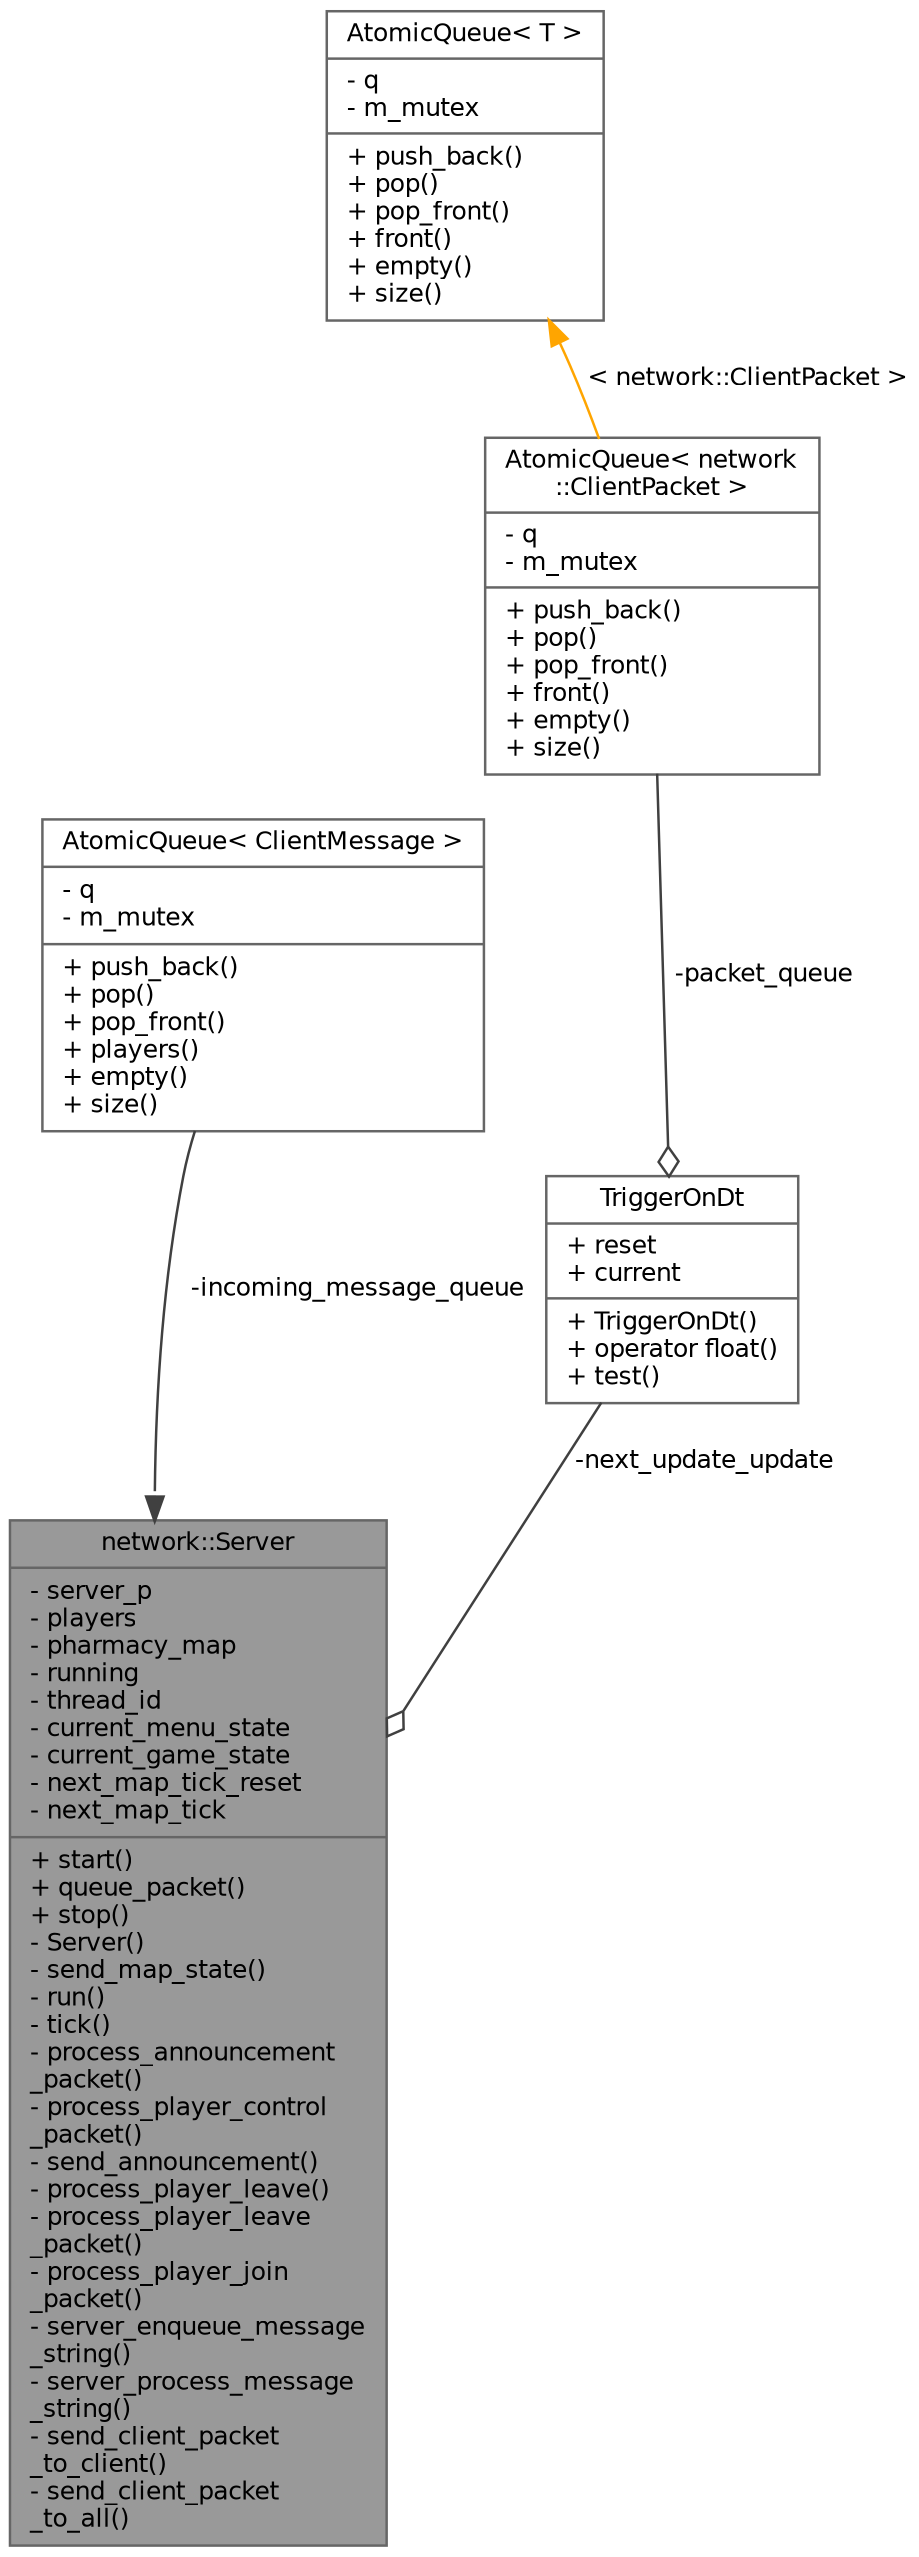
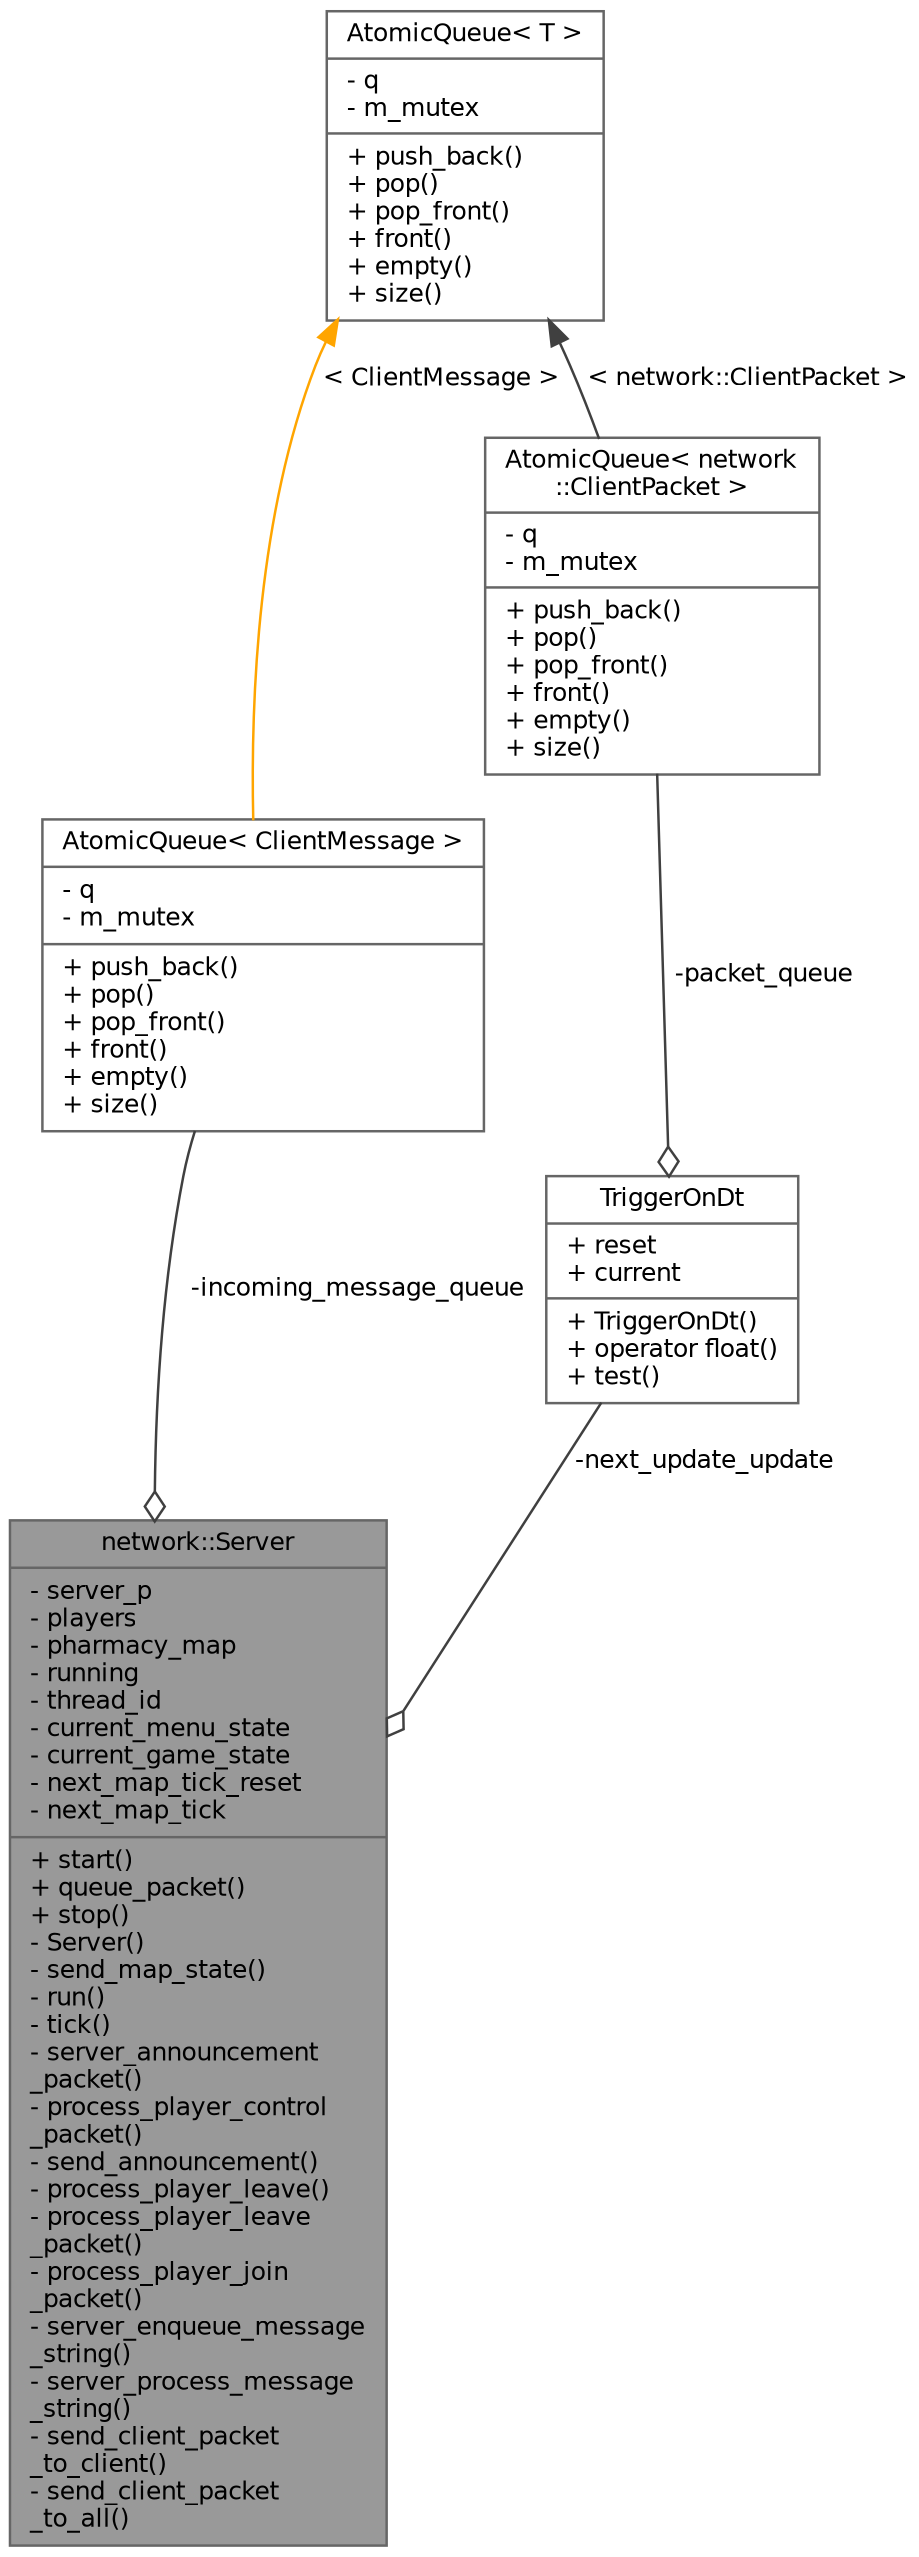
(580, 390) -> (580, 390)
none -> (265, 577)
(131, 1050) -> (116, 1050)
(164, 1310) -> (164, 1310)
(183, 2053) -> (175, 2053)
